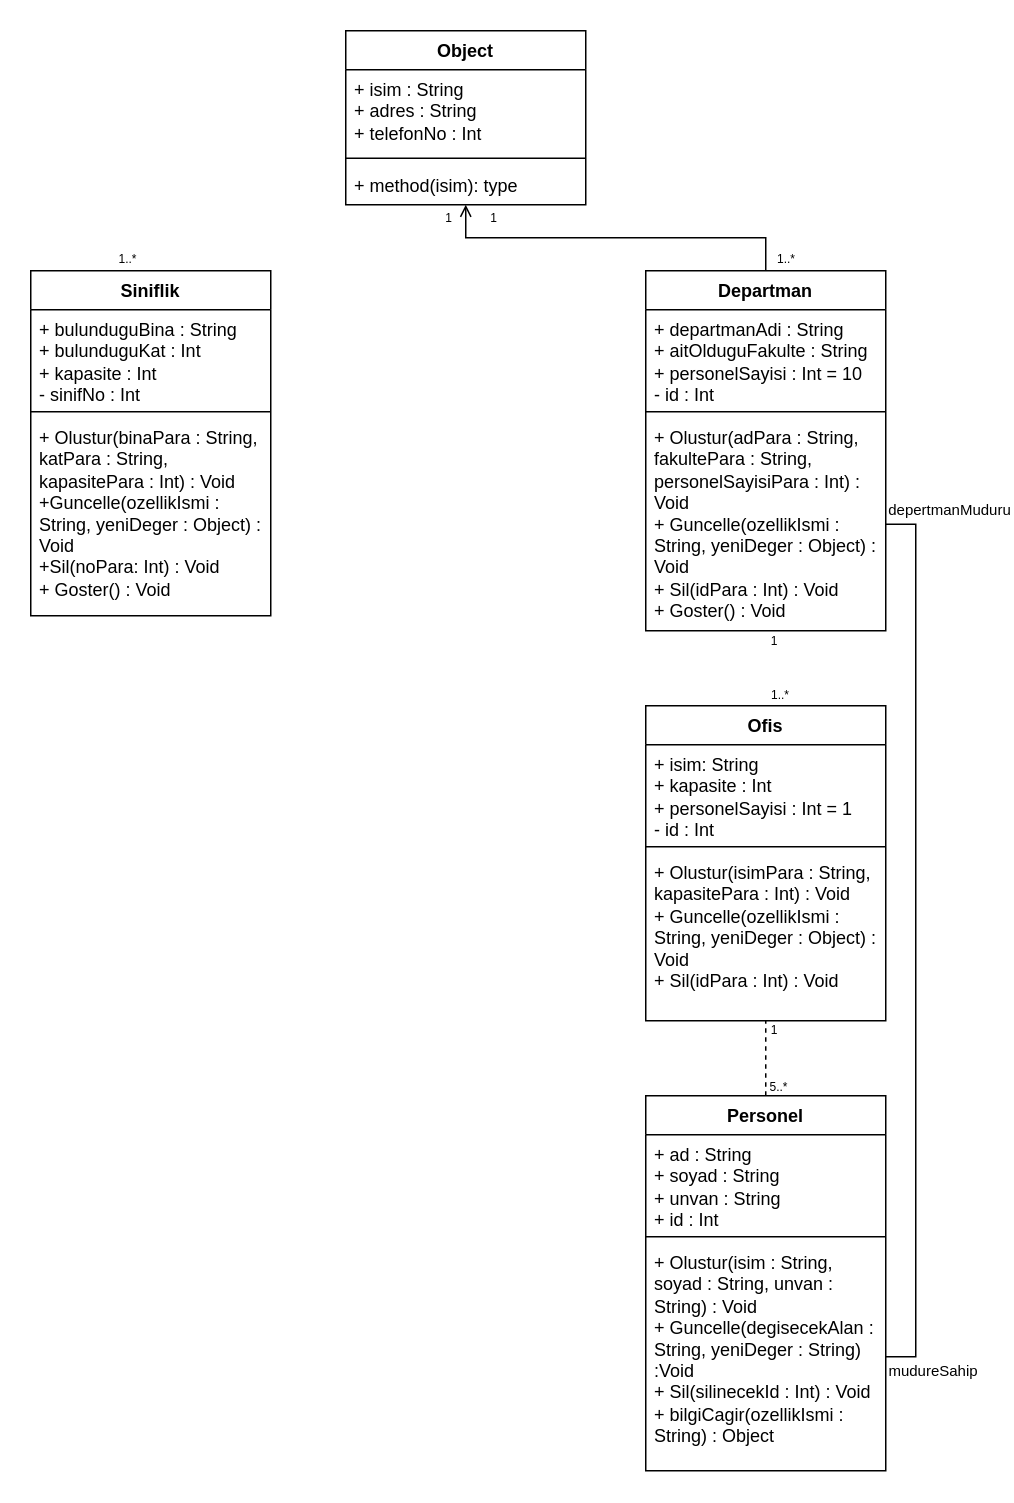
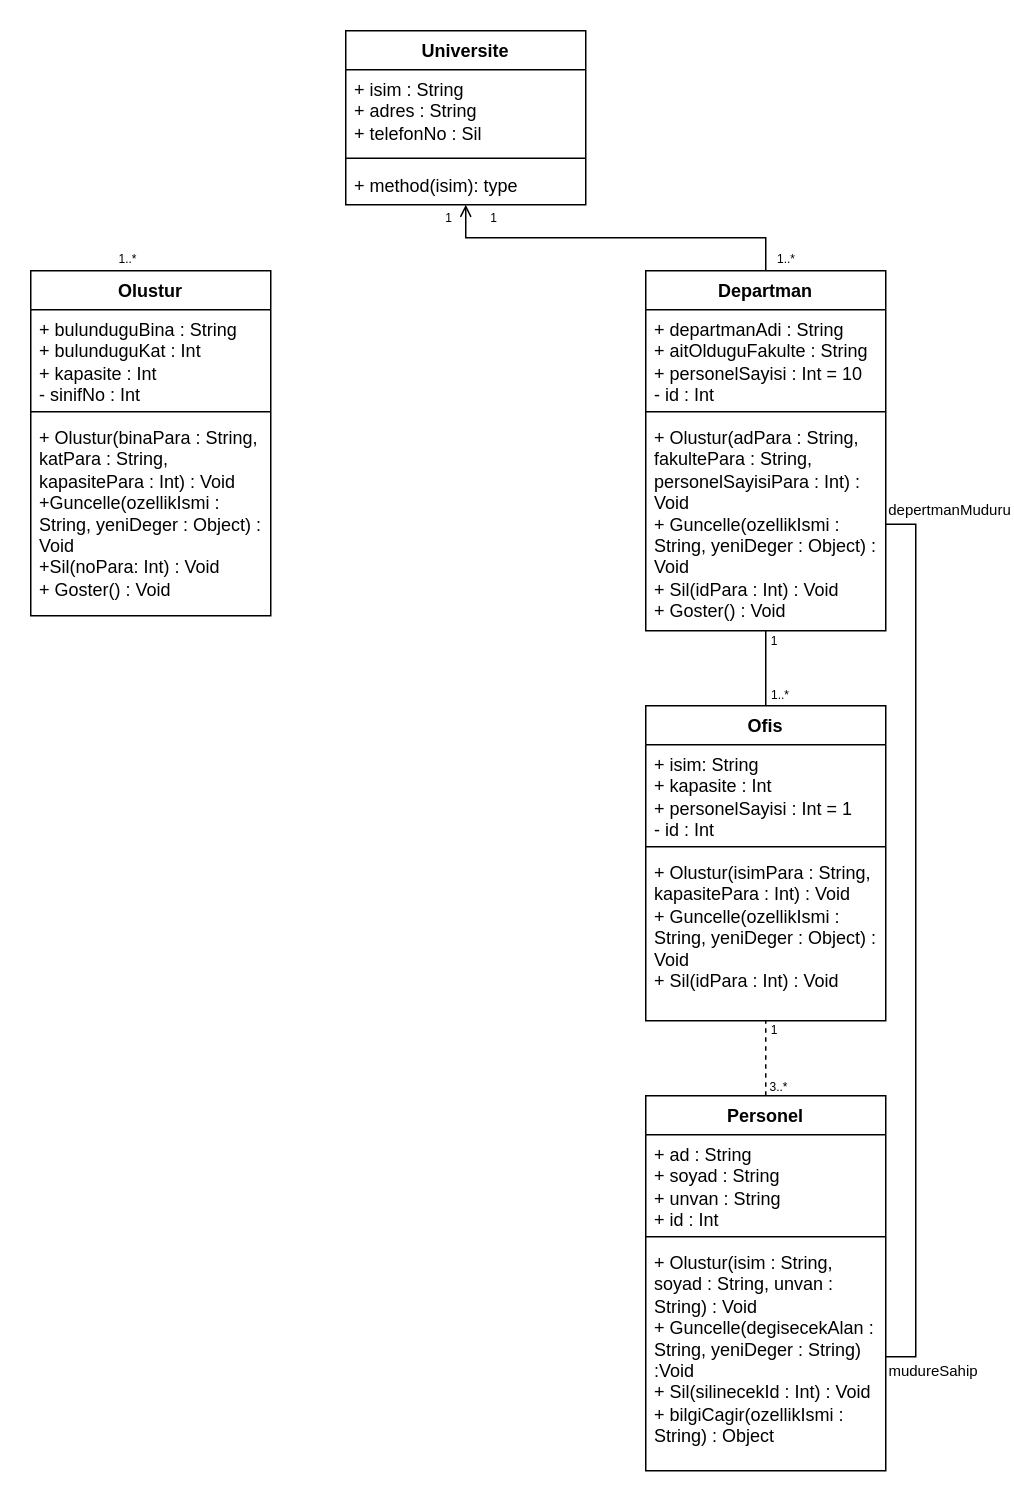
(466, 52) -> (466, 52)
(429, 113) -> (424, 113)
(151, 292) -> (151, 292)
none -> (766, 670)
(779, 1087) -> (779, 1087)
